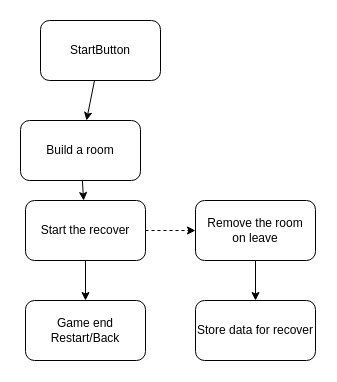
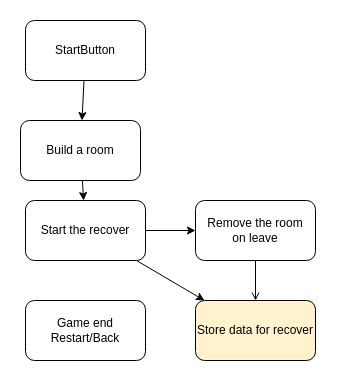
(101, 51) -> (86, 51)
(167, 231) -> (167, 231)
(86, 277) -> (168, 279)
(256, 292) -> (256, 293)
(256, 331) -> (256, 331)
